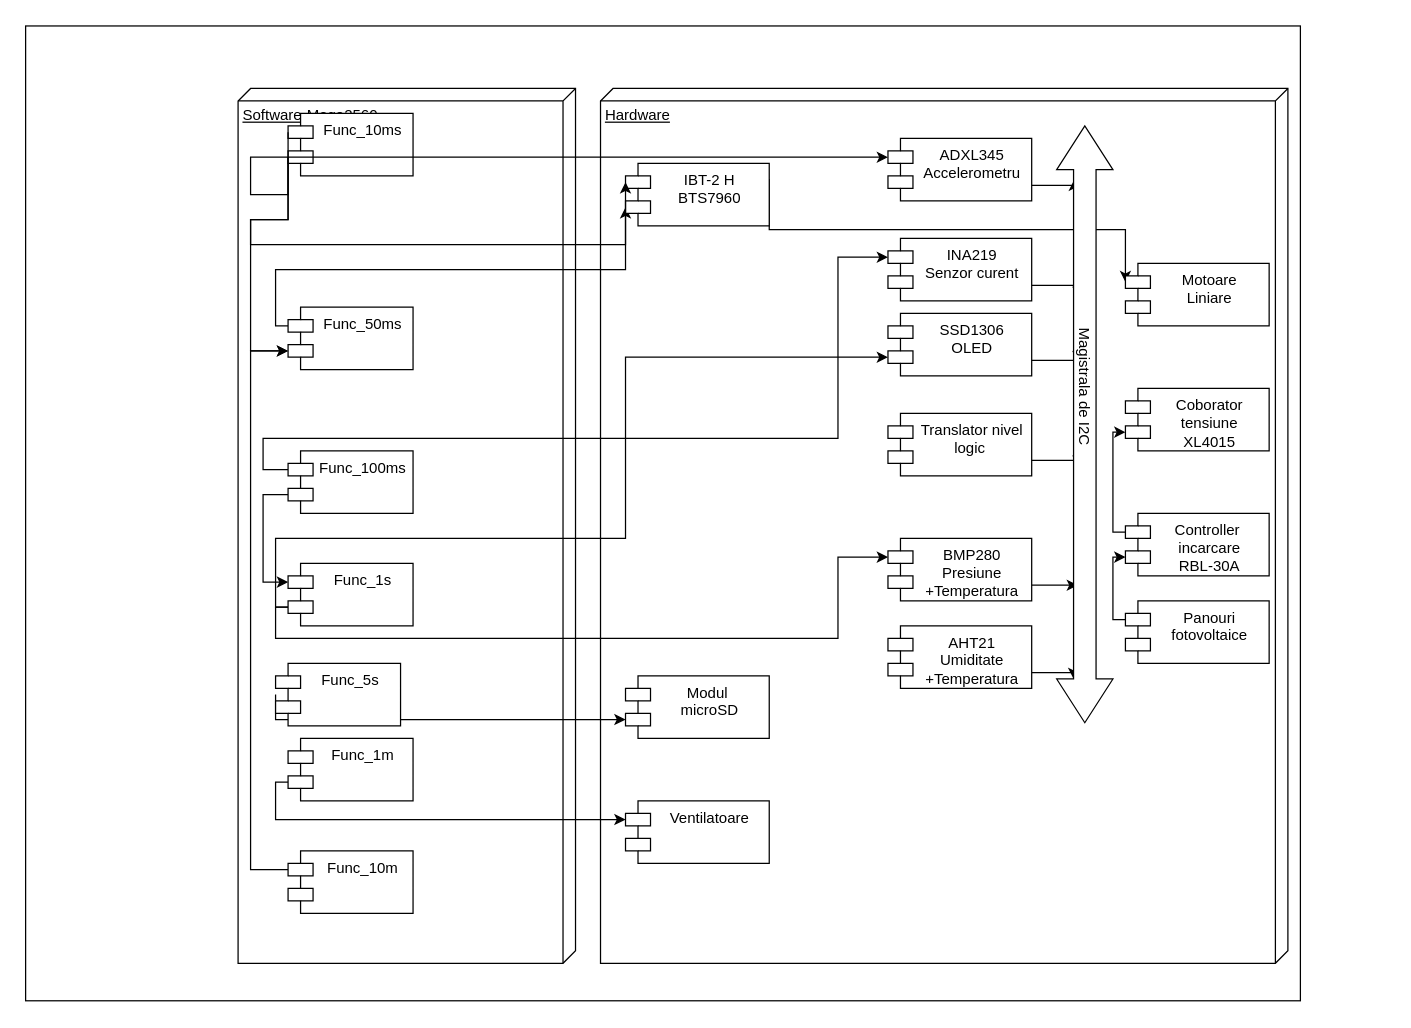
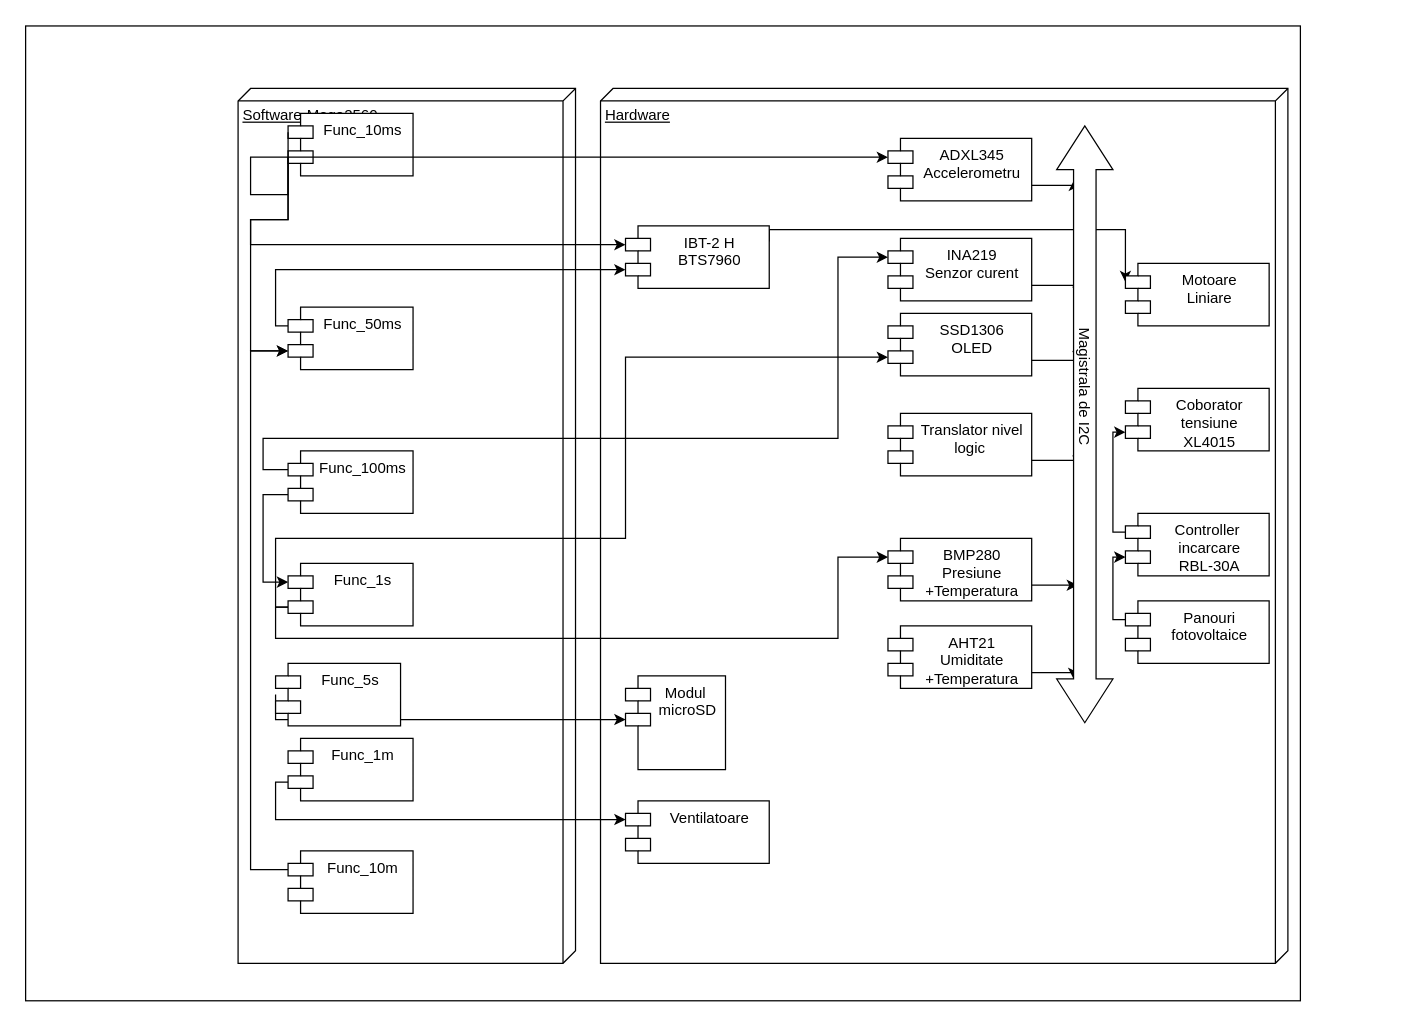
(698, 194) -> (698, 257)
(698, 707) -> (676, 723)
